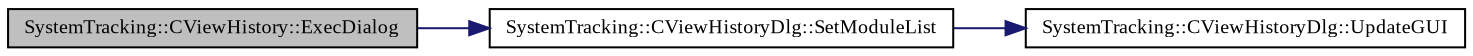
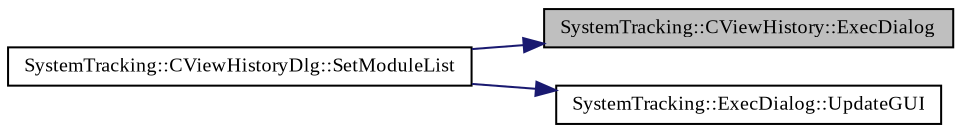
(443, 28) -> (498, 47)
(1245, 28) -> (749, 105)
